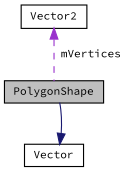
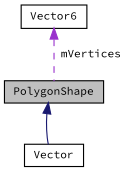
(54, 17) -> (54, 17)
(61, 118) -> (47, 129)
